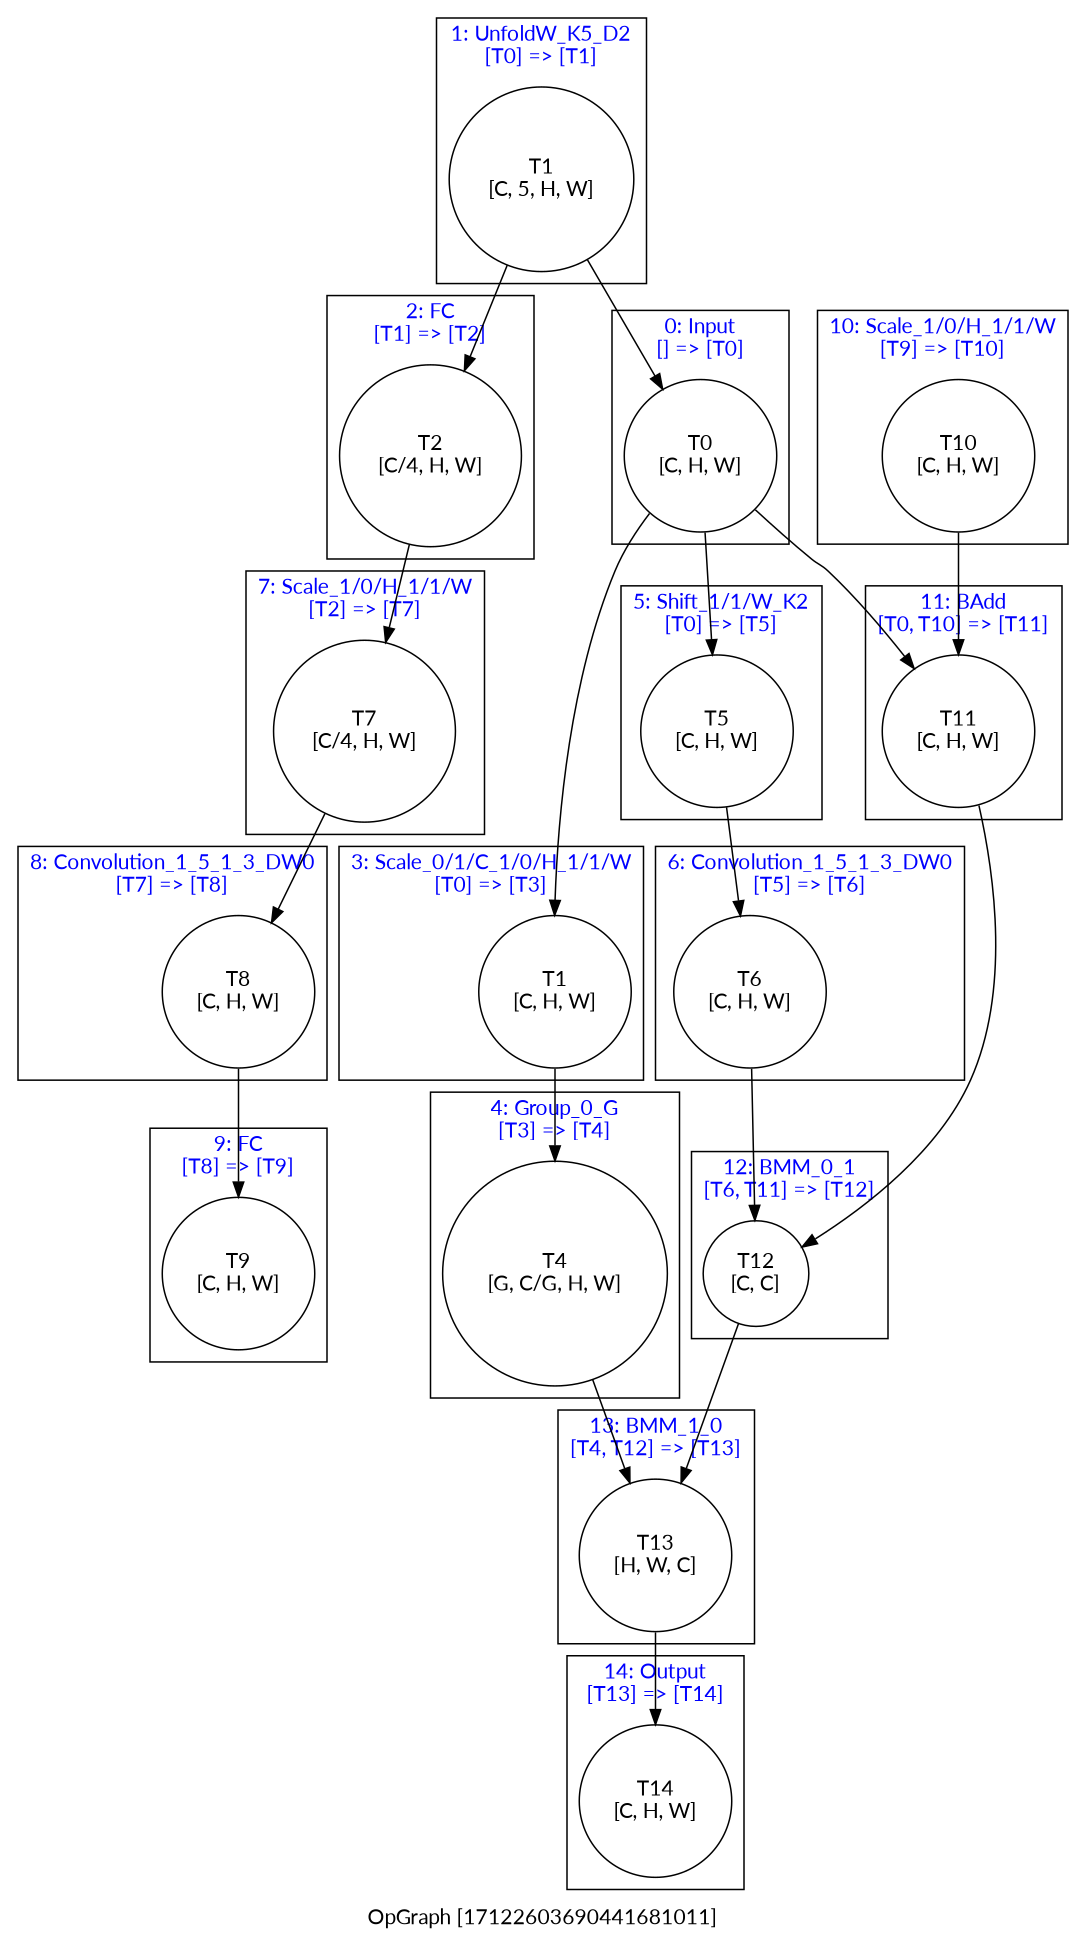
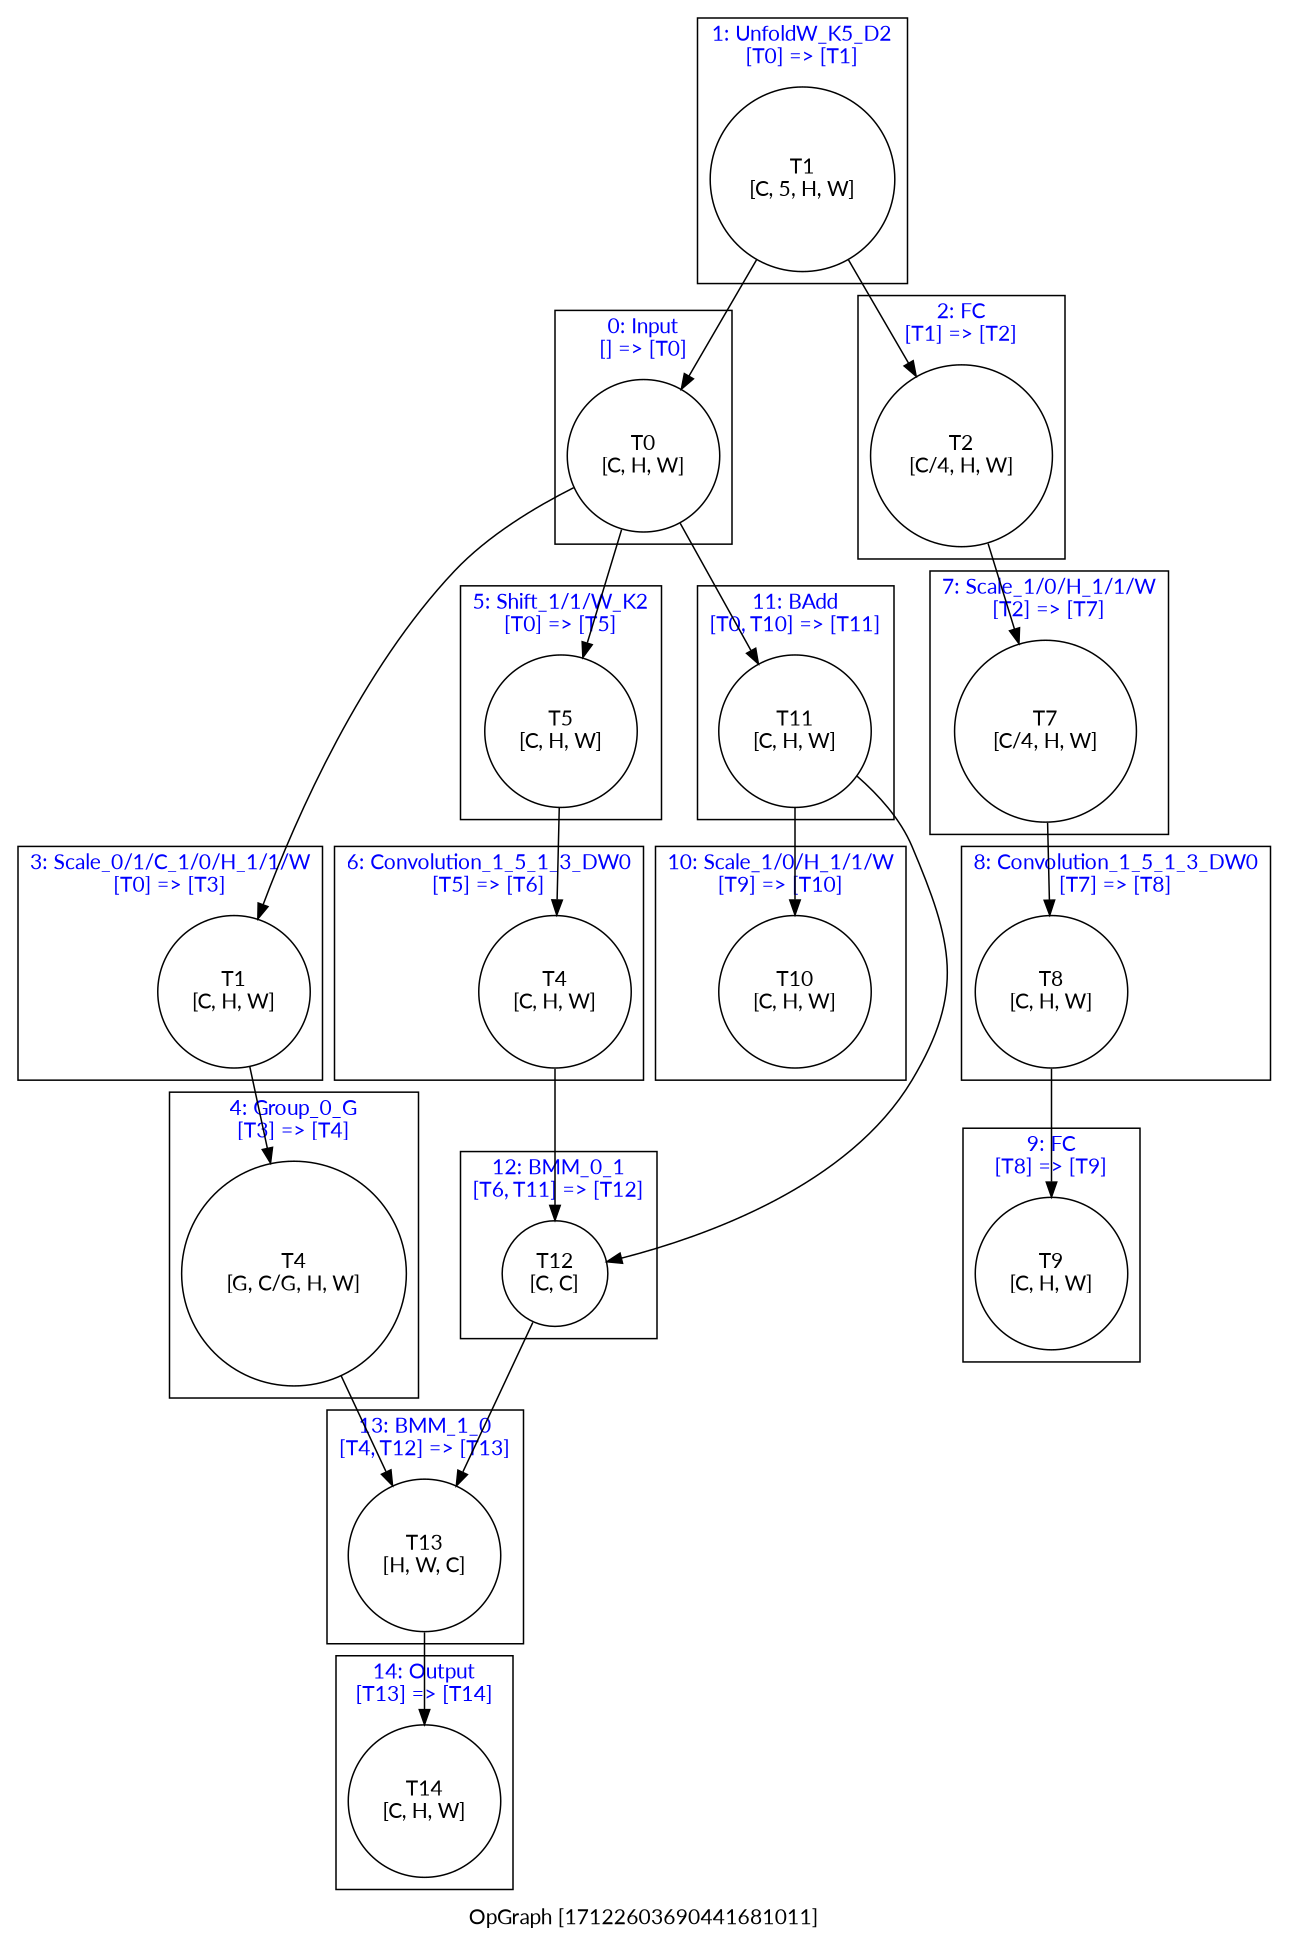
(958, 575) -> (795, 856)
(750, 992) -> (555, 992)
